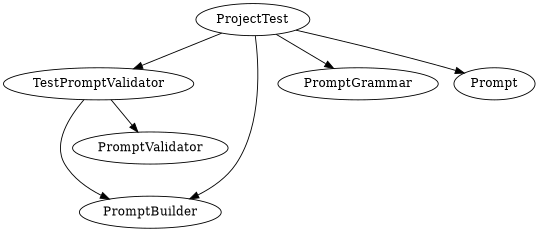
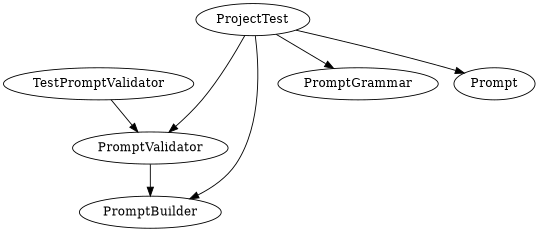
(182, 49) -> (214, 84)
(61, 153) -> (150, 176)
